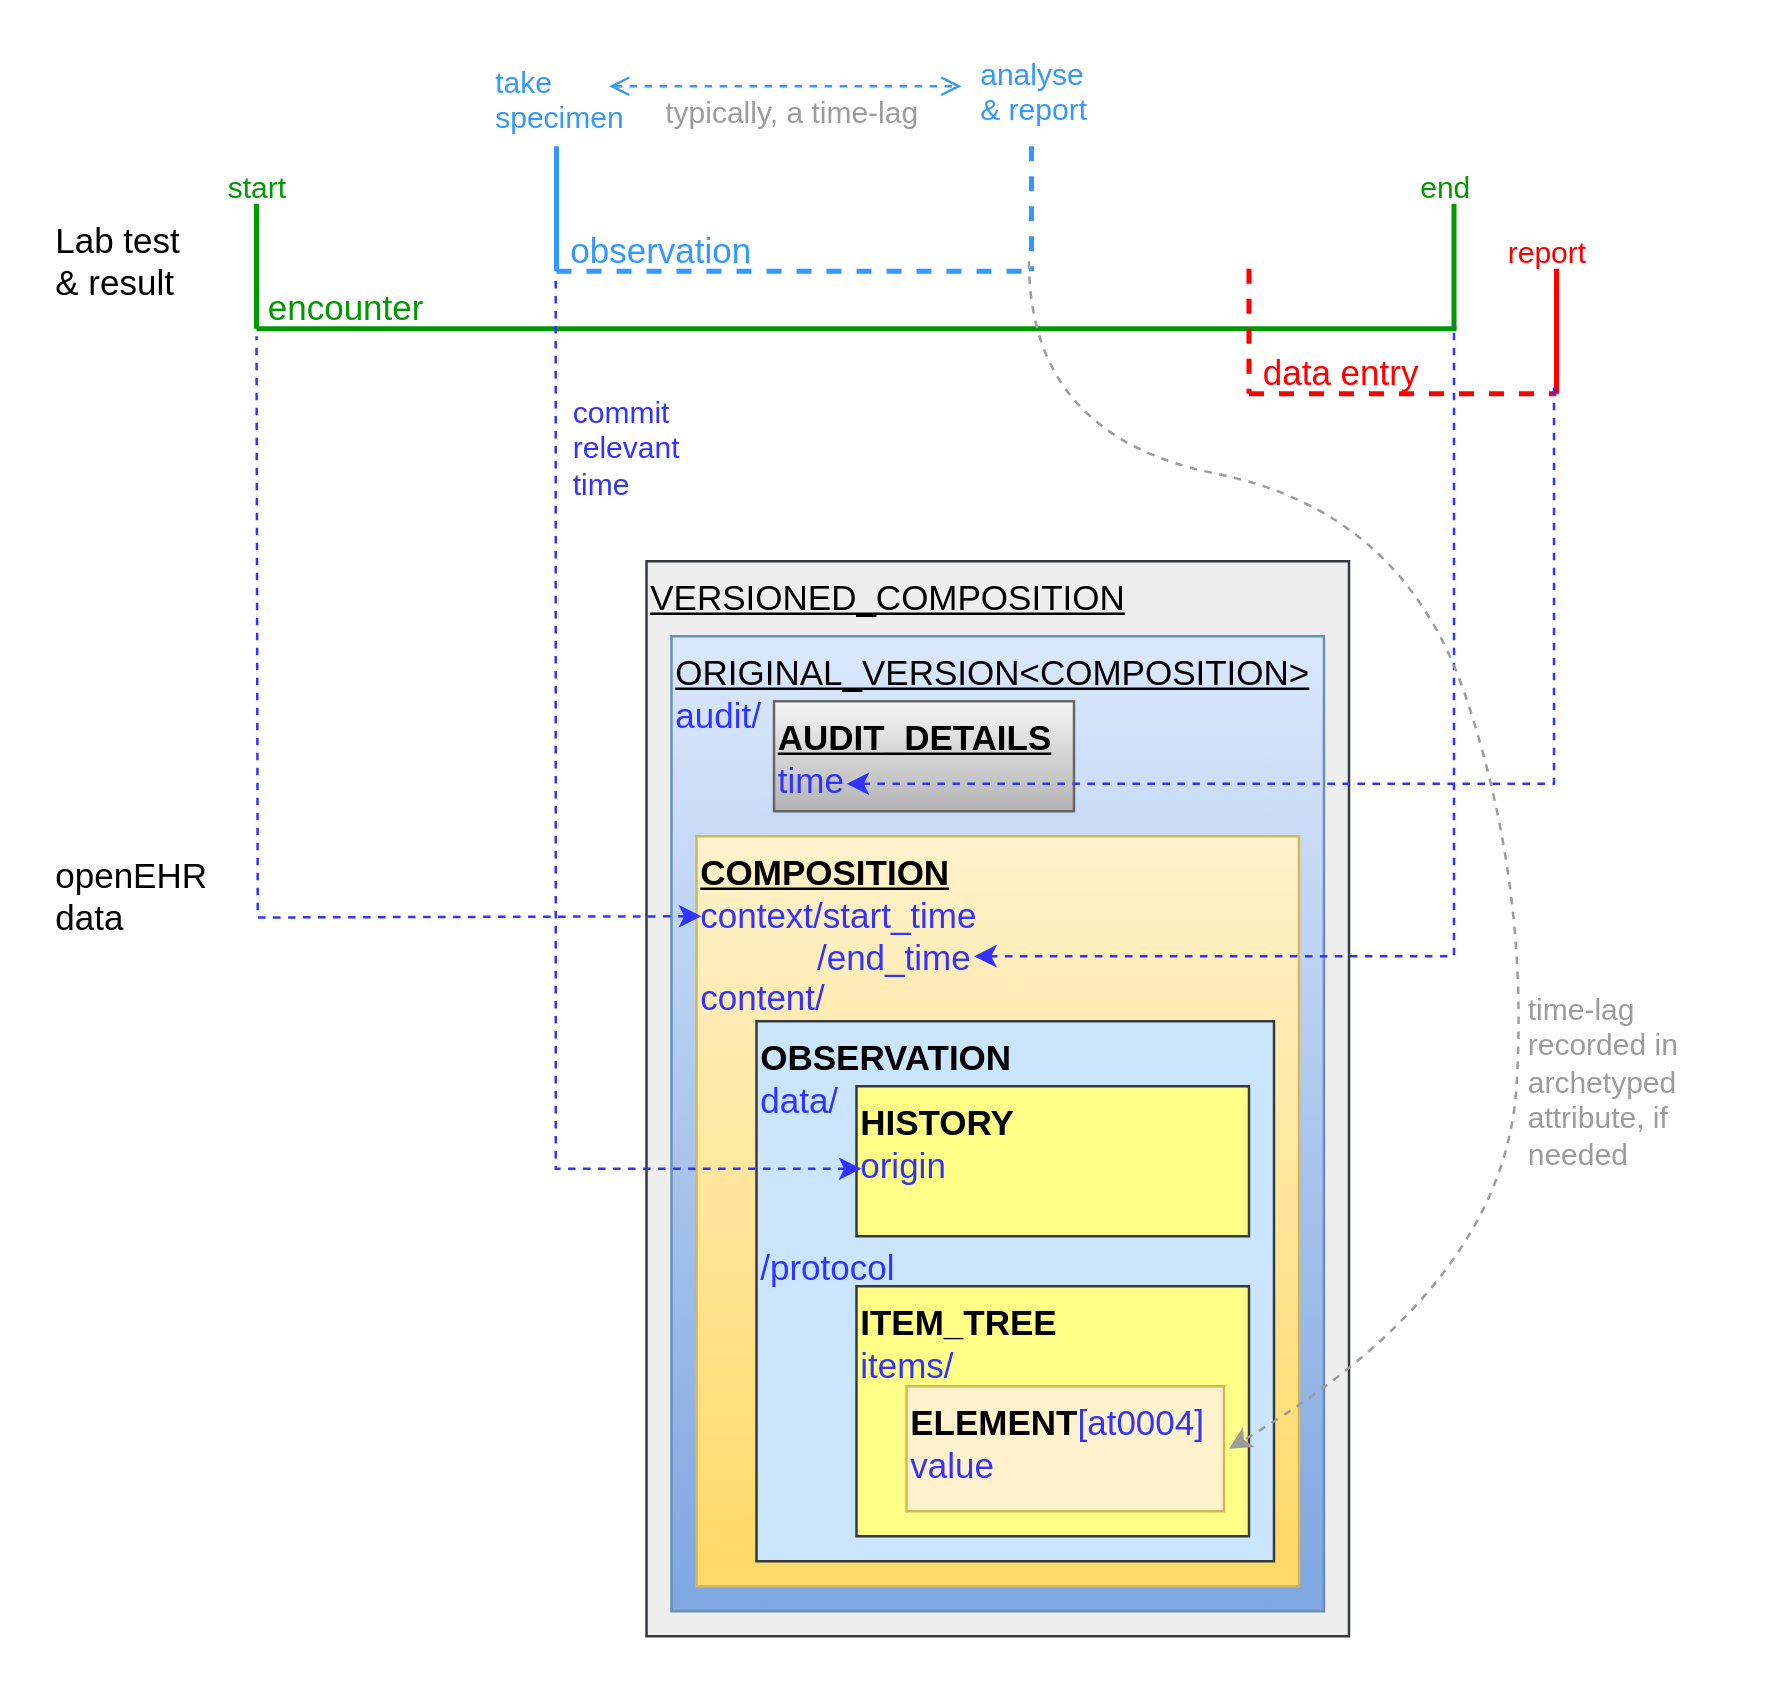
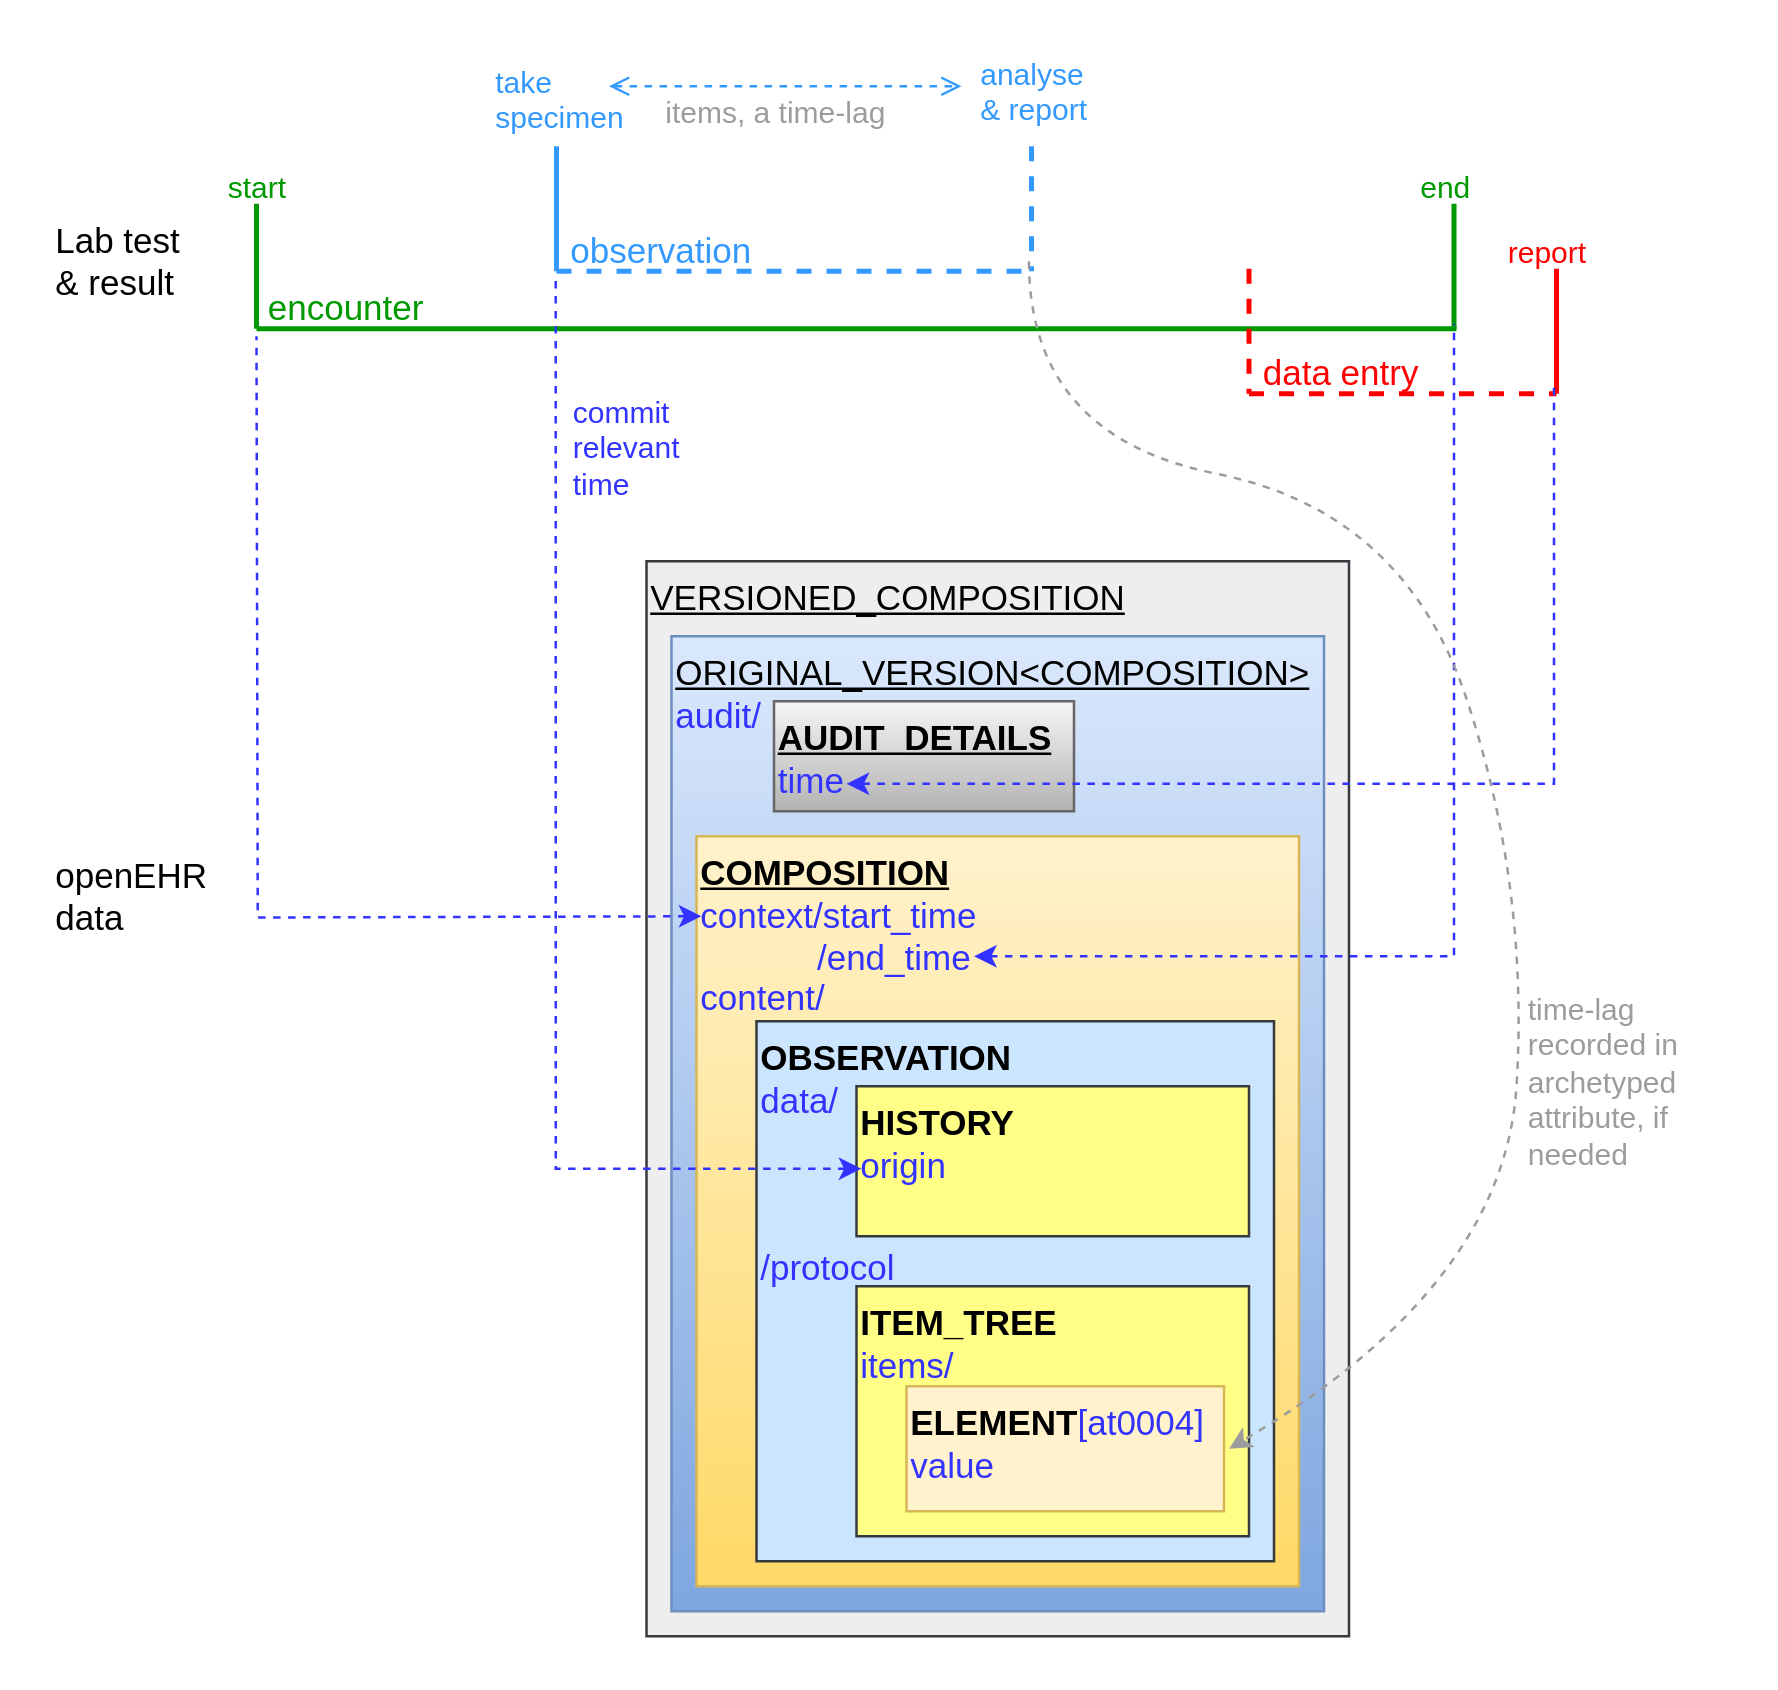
(811, 114) -> (786, 114)
